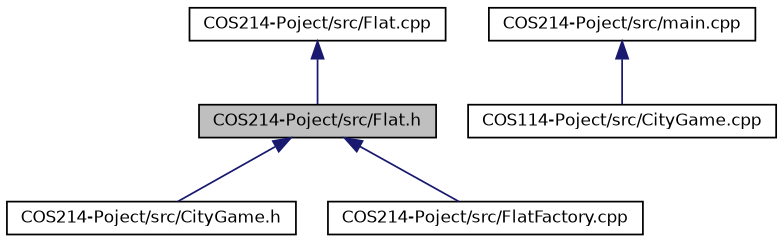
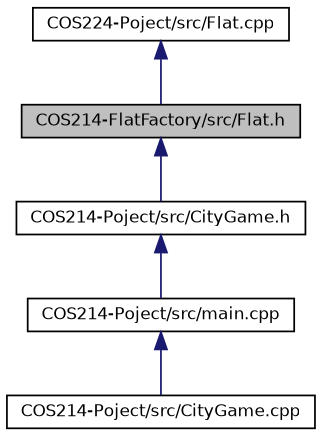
(318, 24) -> (161, 24)
(318, 121) -> (161, 121)
(622, 121) -> (161, 412)
(485, 218) -> none
none -> (161, 276)
